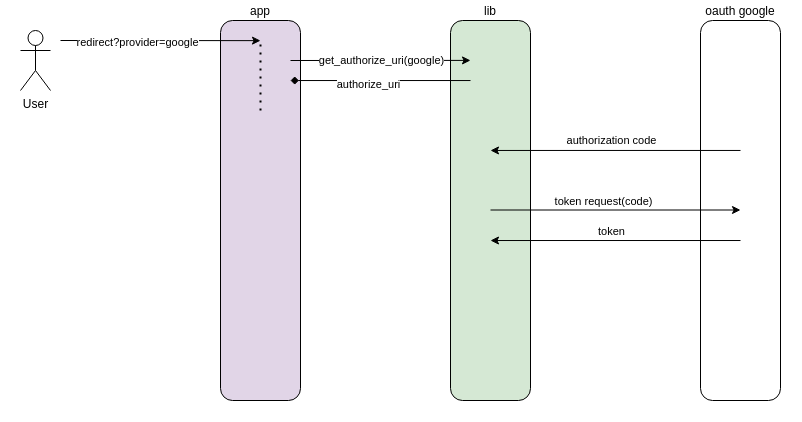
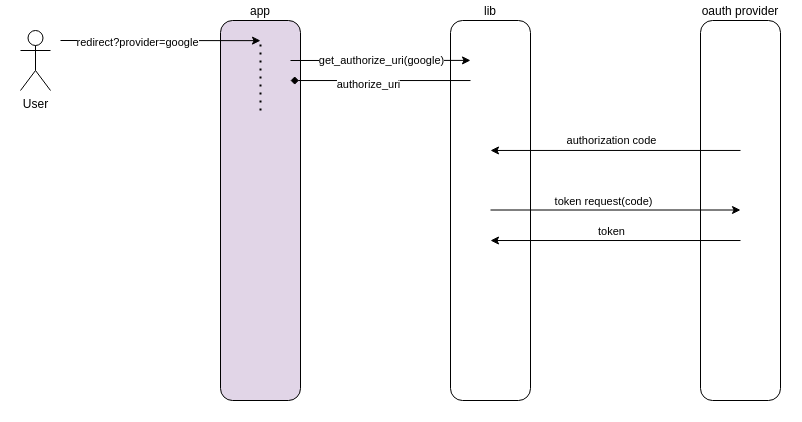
(741, 10) -> (741, 3)
(491, 211) -> (491, 211)
